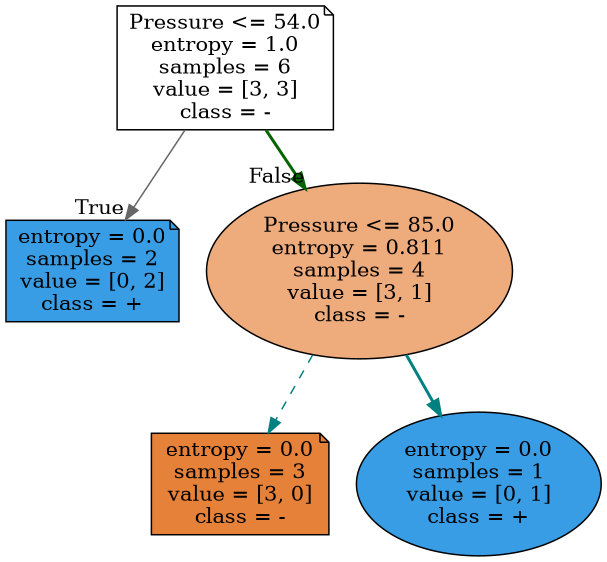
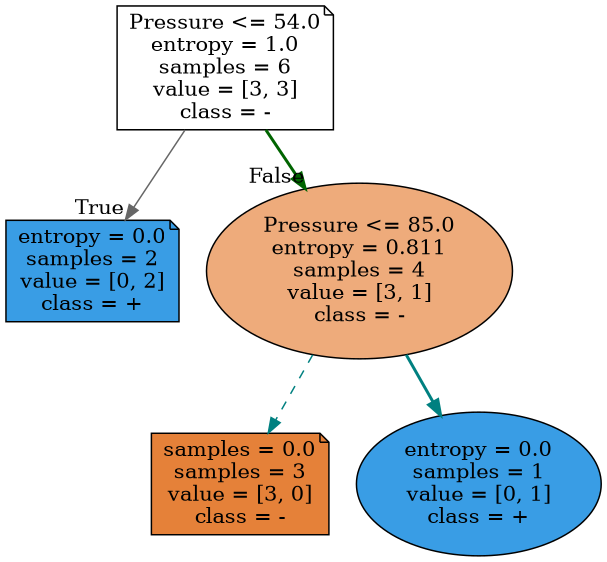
(240, 484) -> (240, 484)
